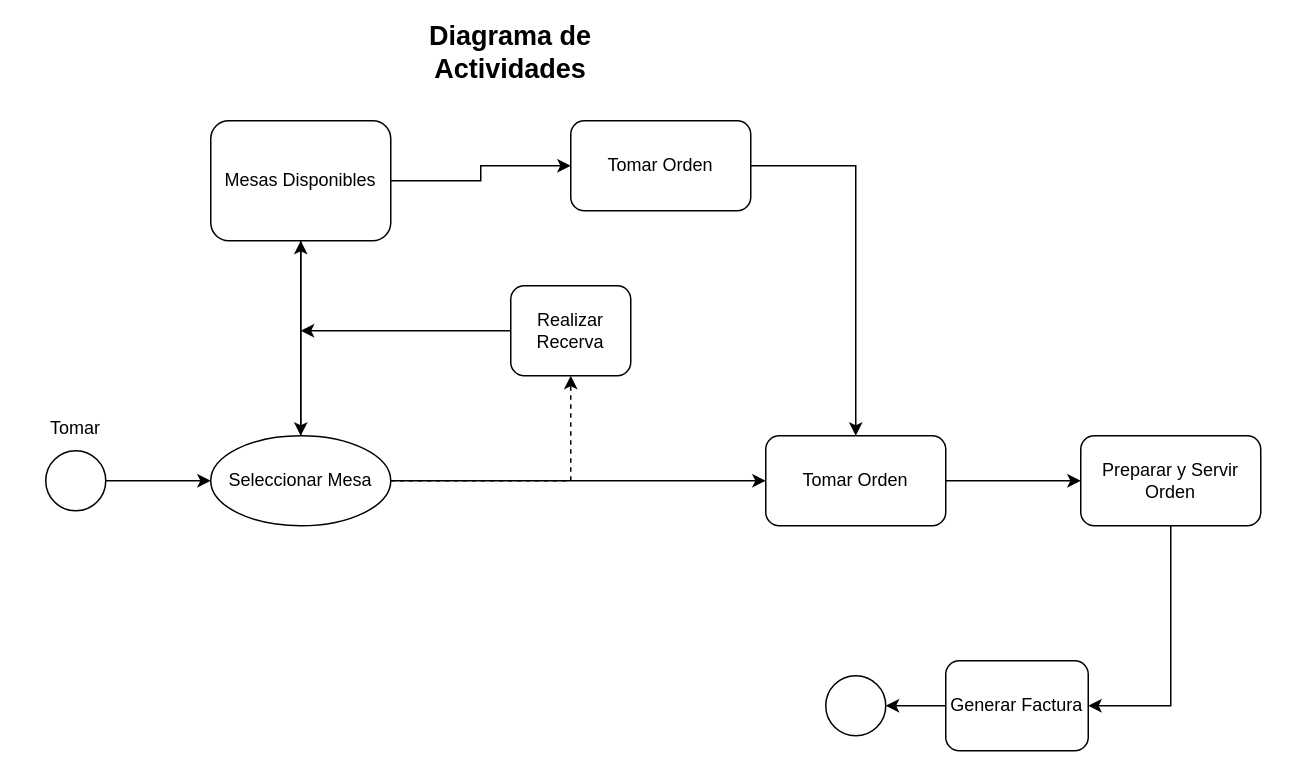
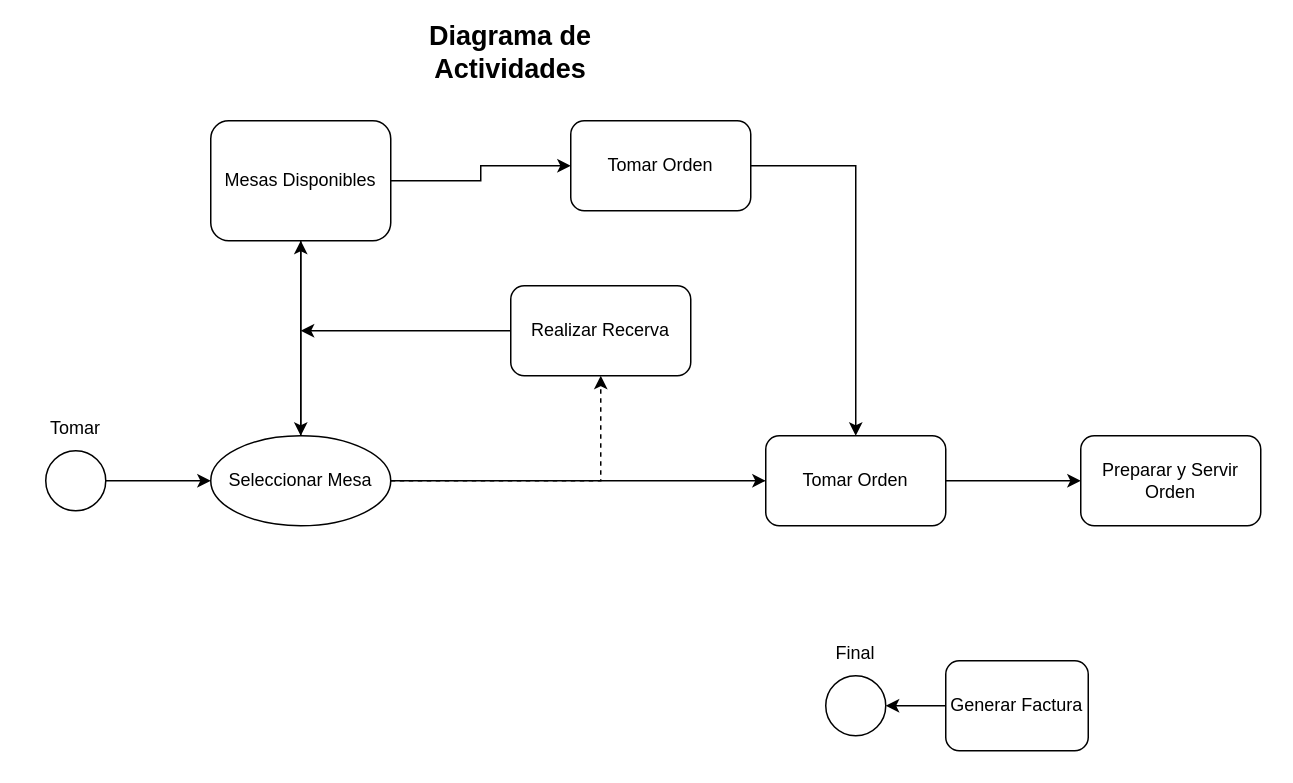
(571, 331) -> (601, 331)
(1171, 652) -> none
none -> (856, 653)
